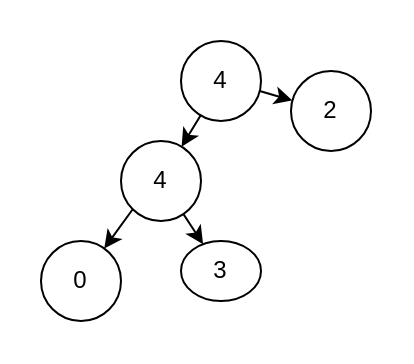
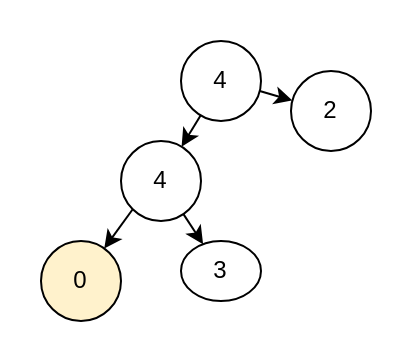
(81, 281) -> (81, 281)
